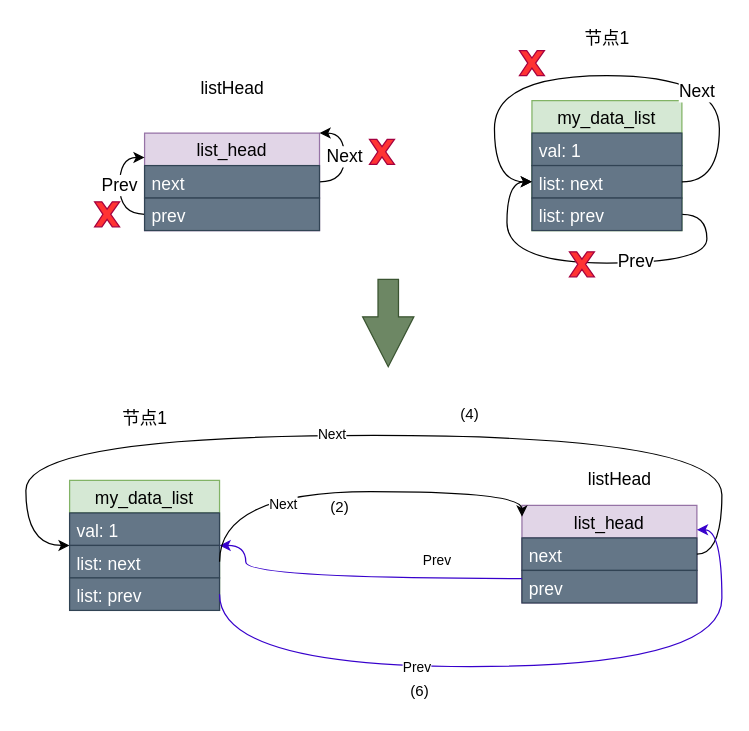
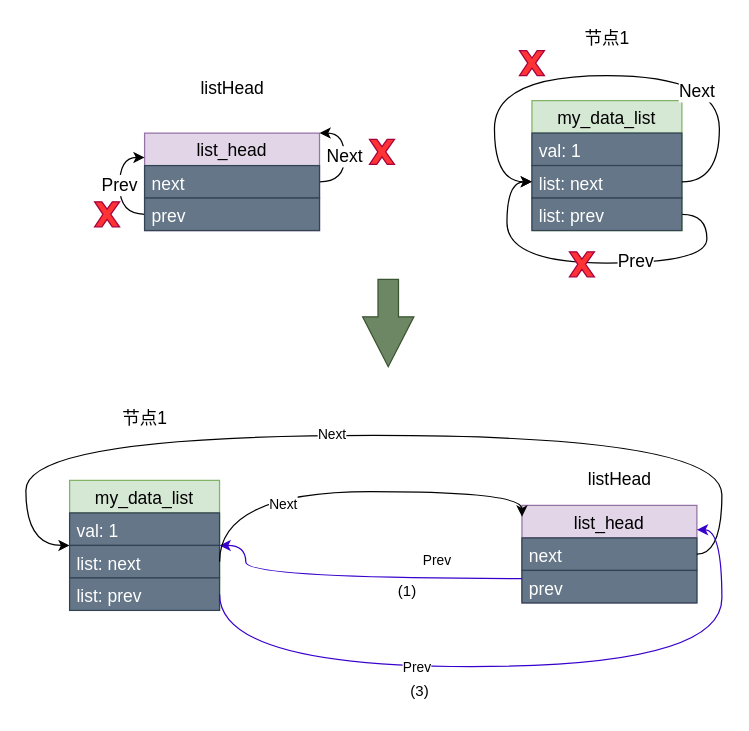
(469, 414) -> none
(339, 508) -> none
none -> (407, 592)
(420, 692) -> (420, 692)
